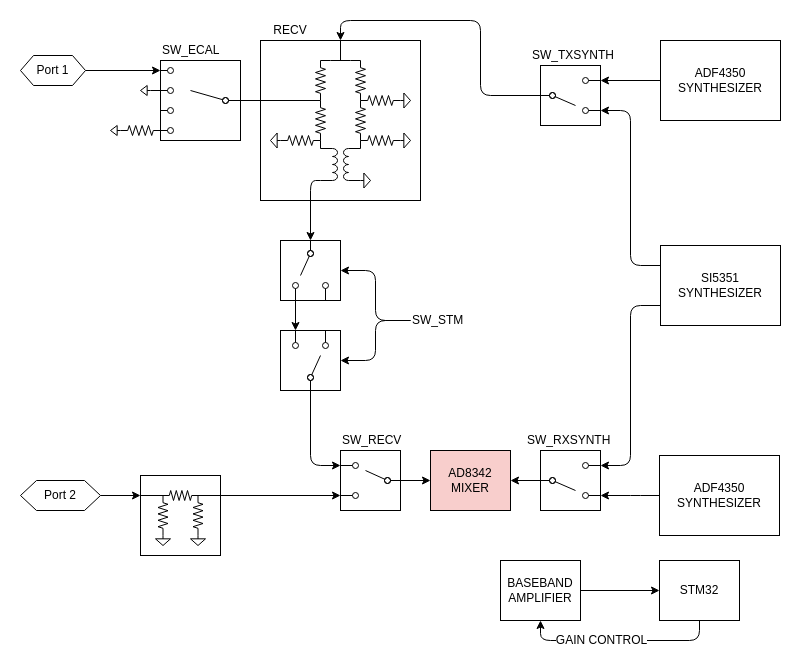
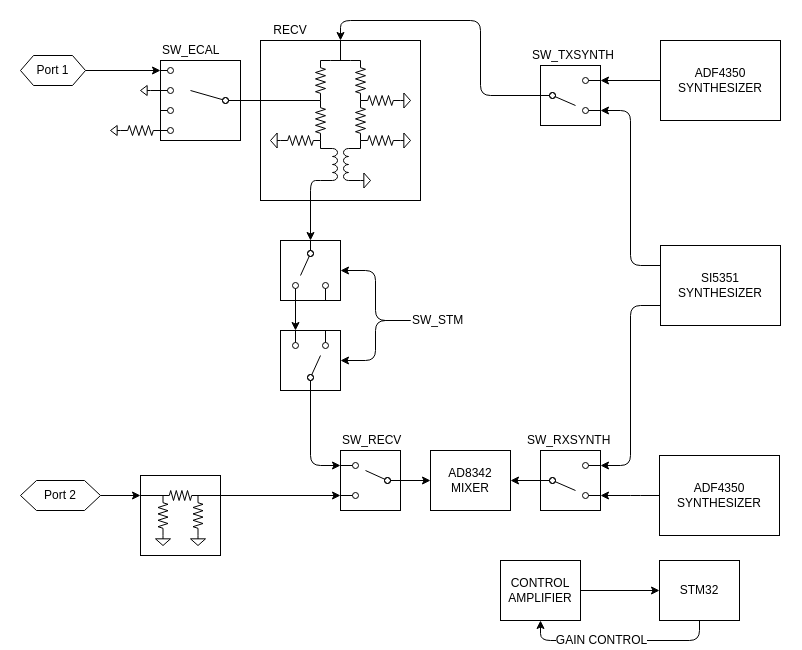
(471, 481) -> (471, 481)
(541, 591) -> (541, 591)
